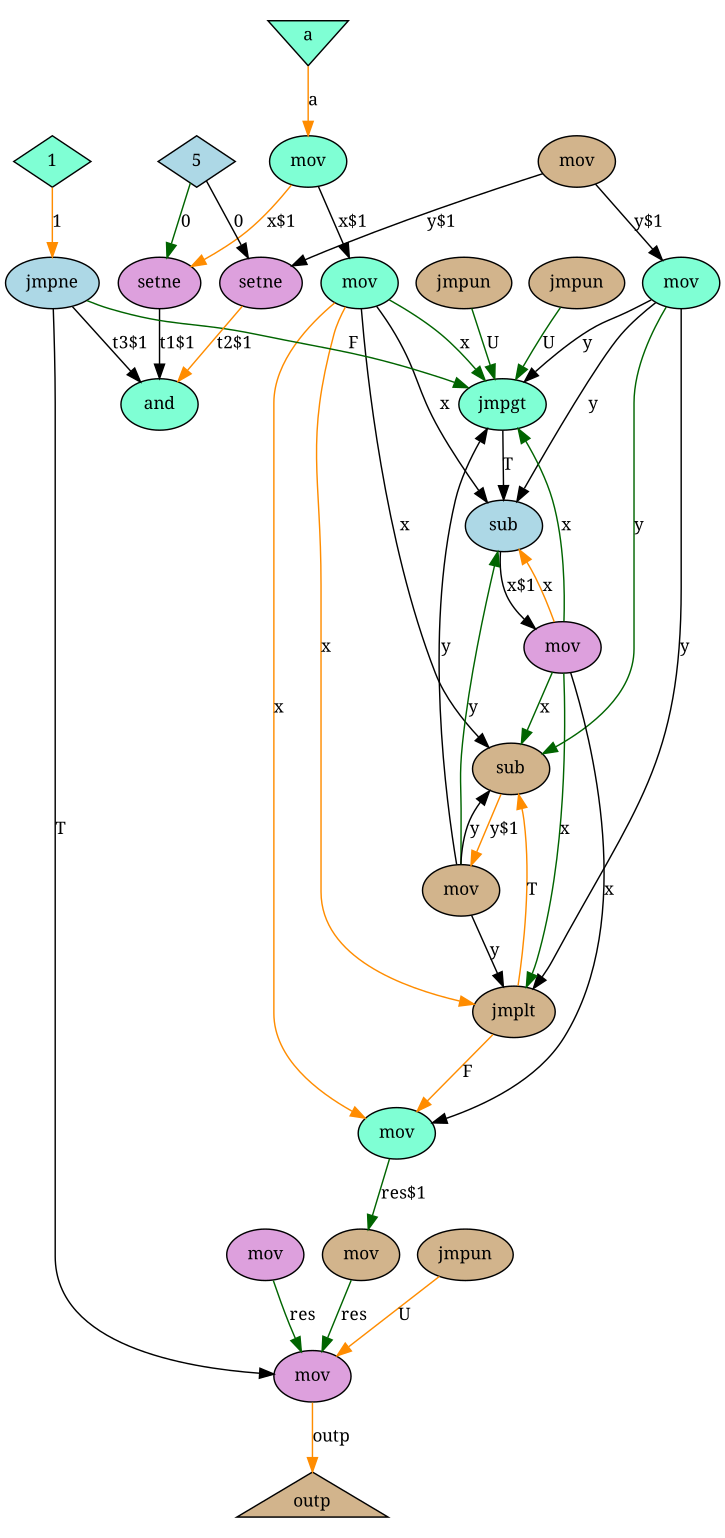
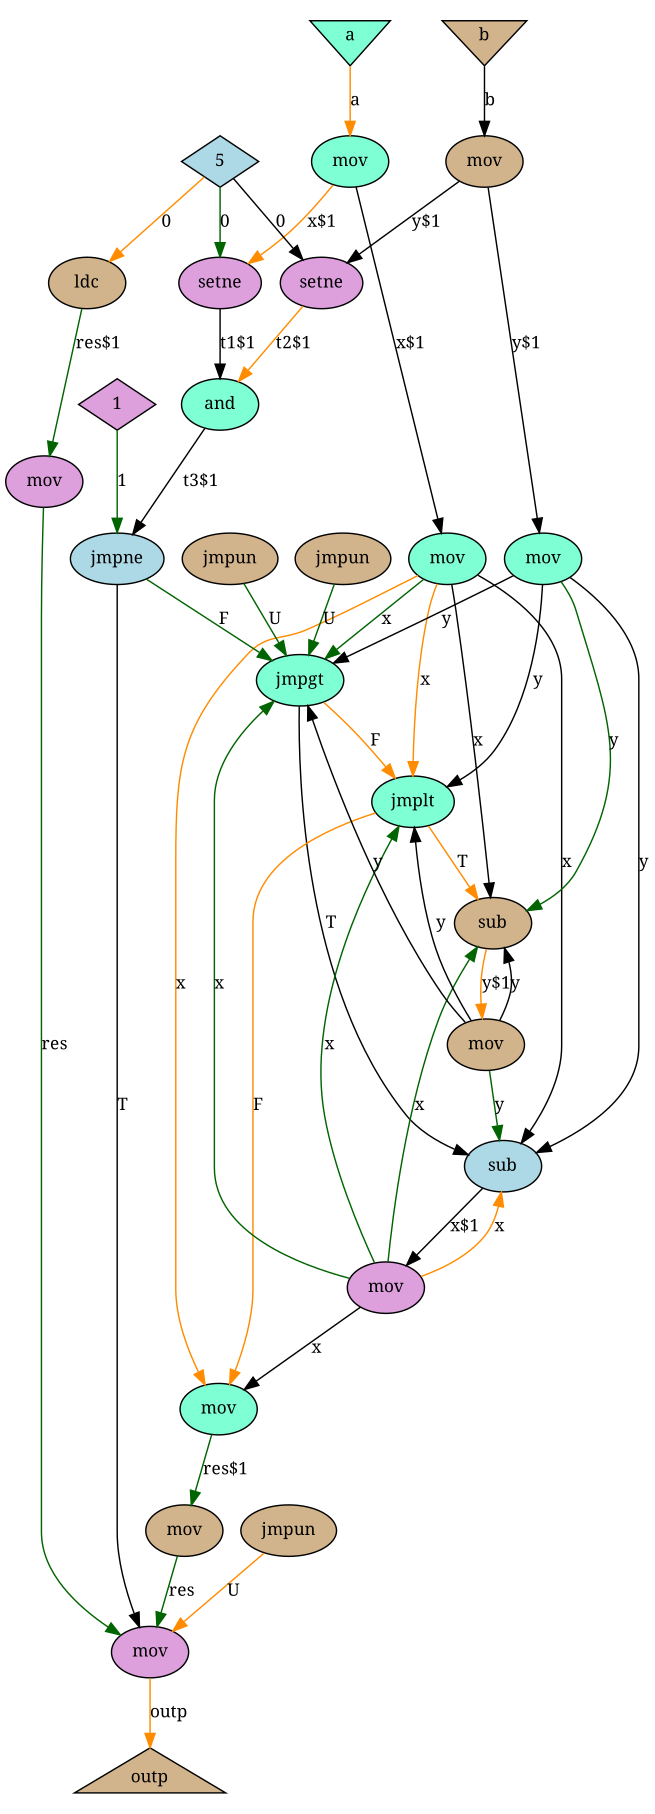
none -> (484, 36)
(52, 161) -> (117, 404)
(52, 215) -> (117, 474)
none -> (87, 283)
(102, 339) -> (173, 475)
none -> (356, 733)
(514, 1012) -> (413, 802)
